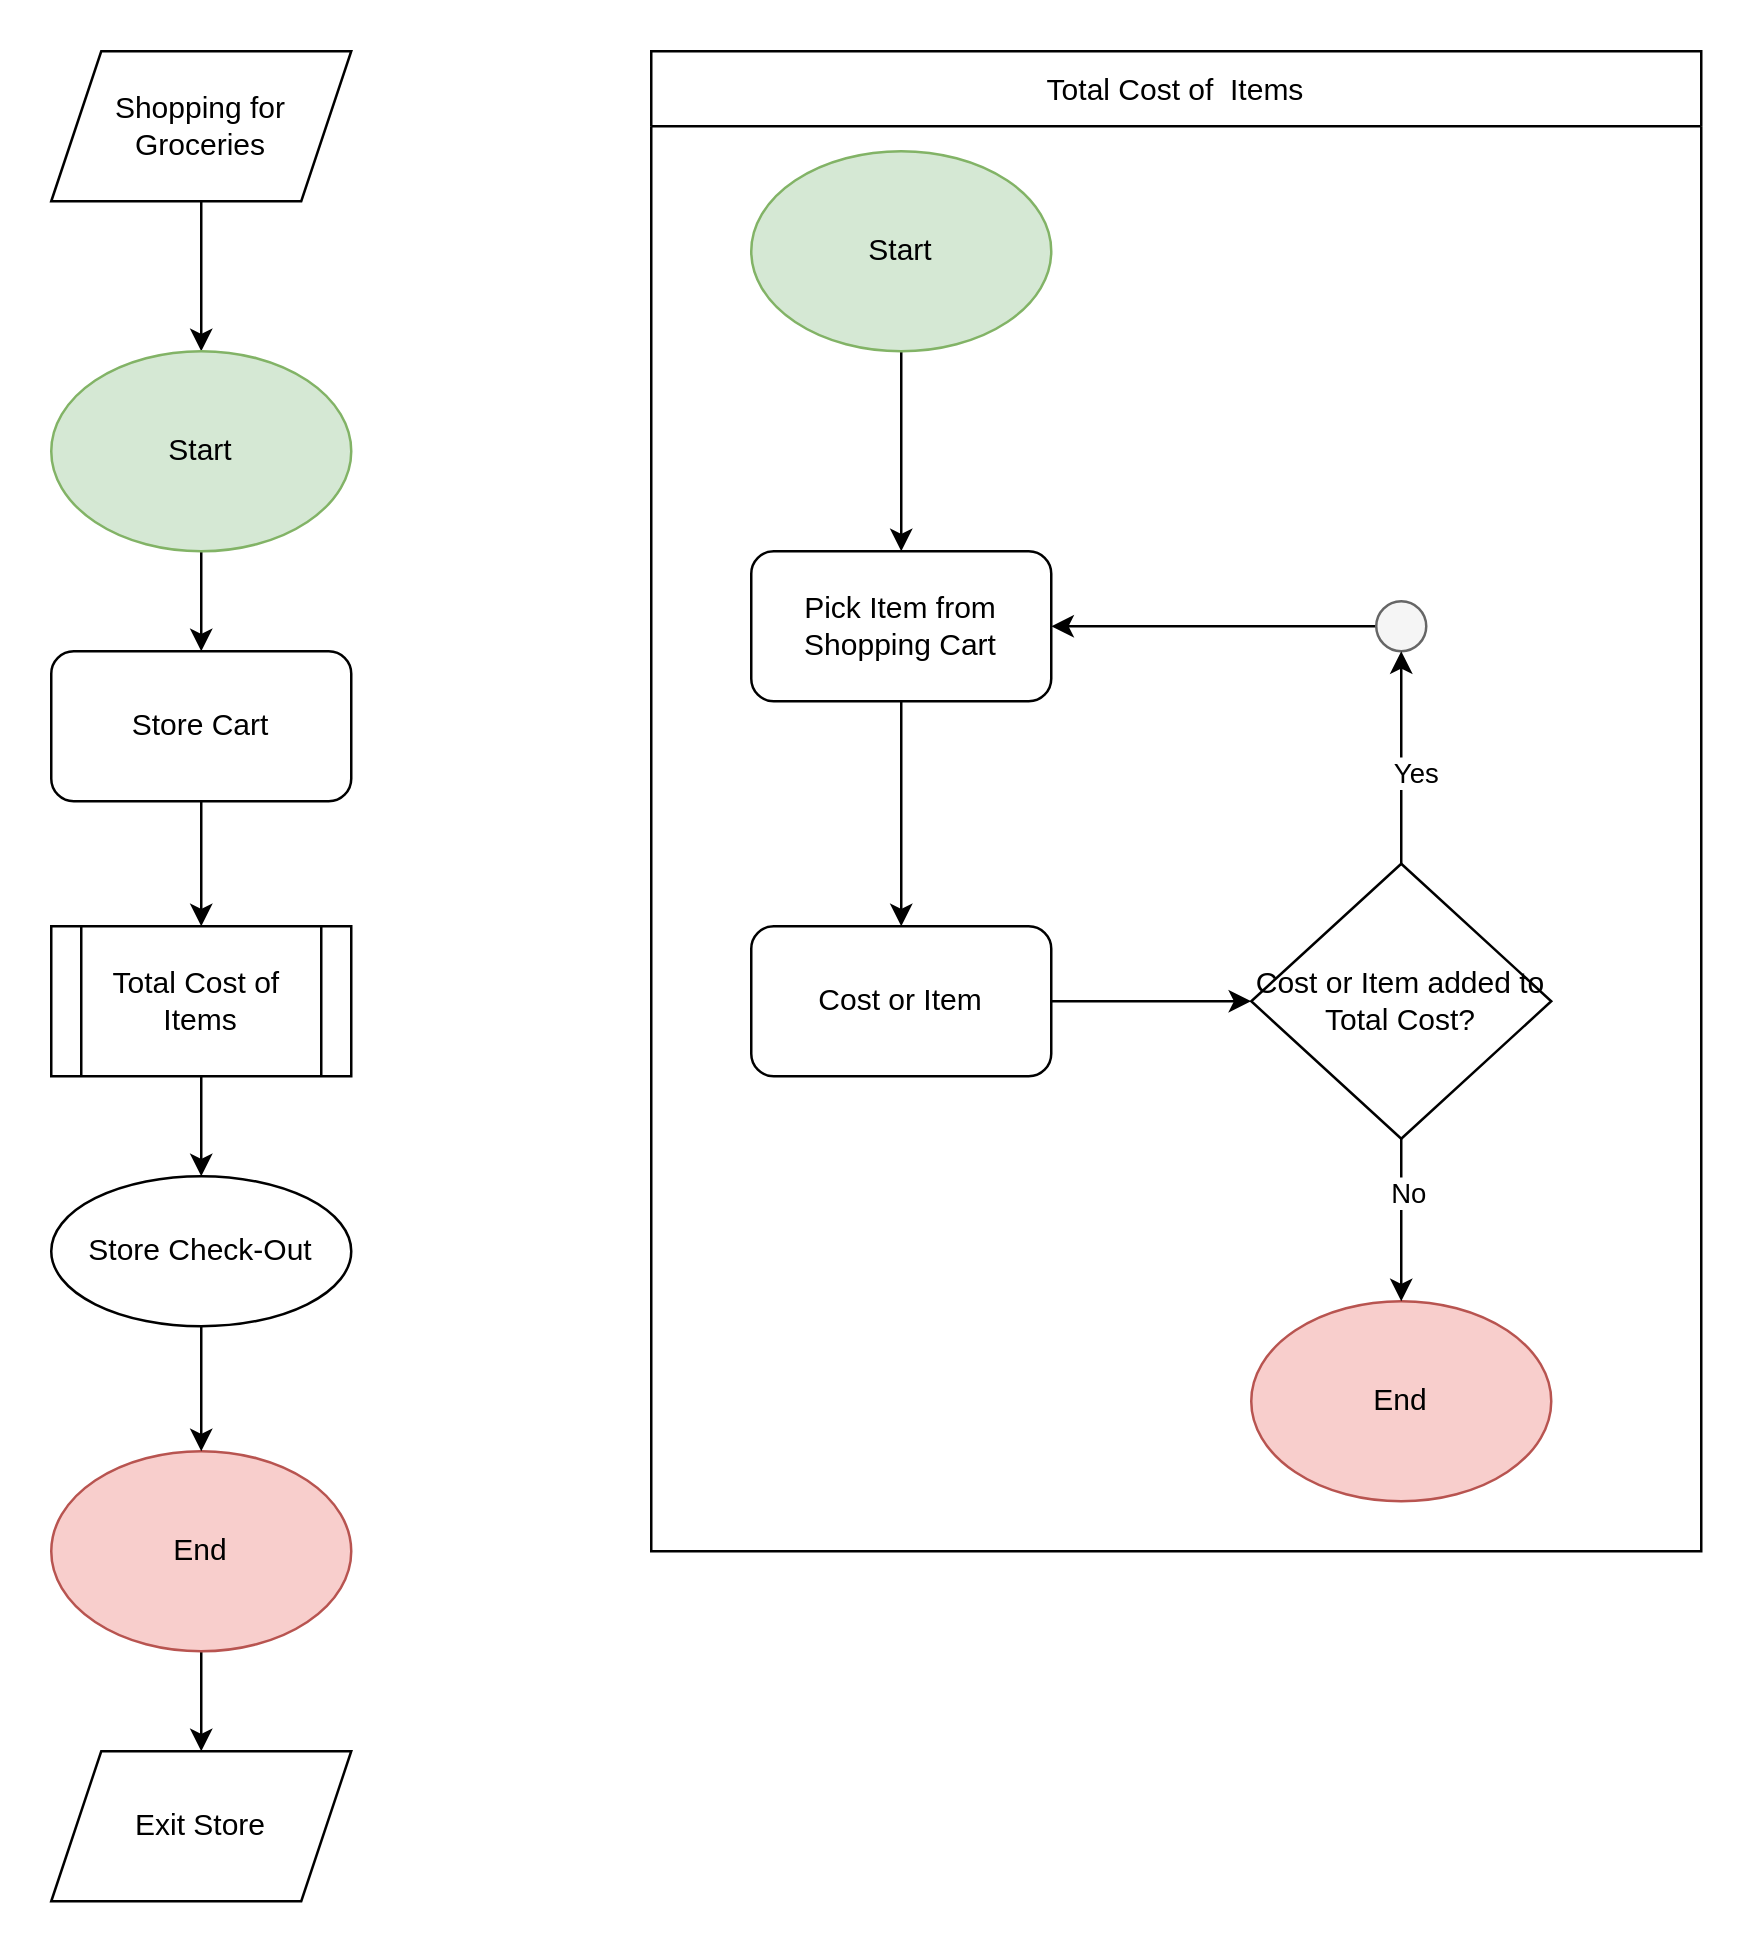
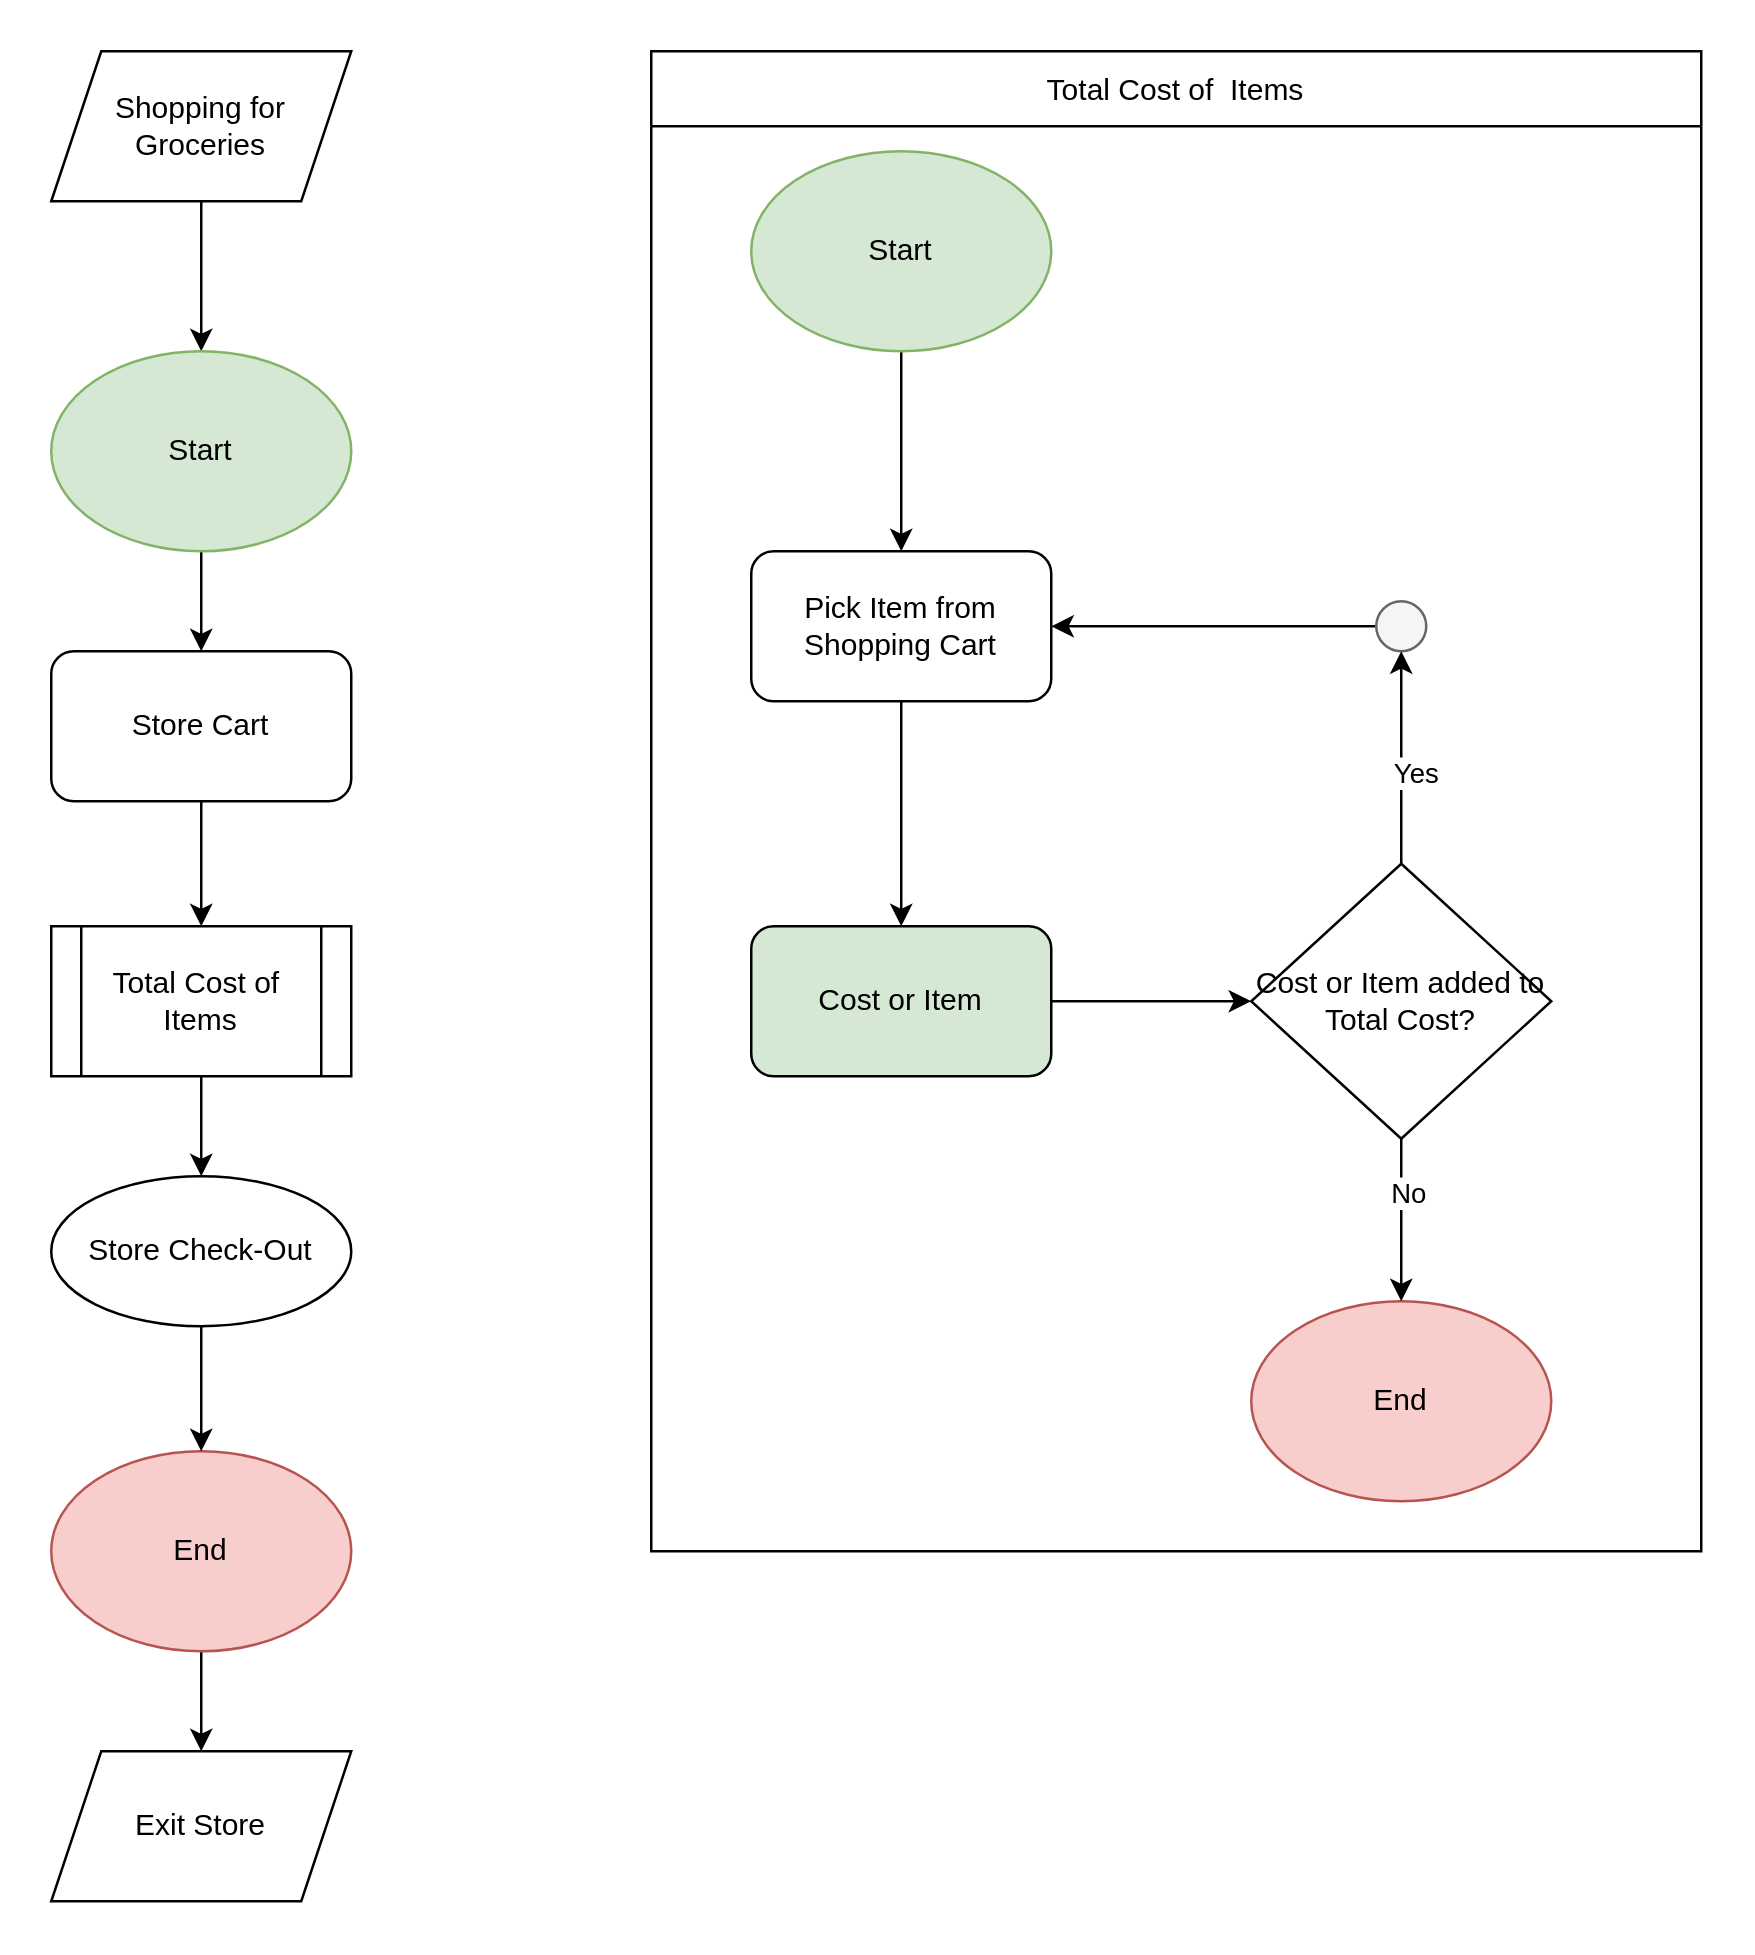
(901, 1001) -> (901, 1001)
